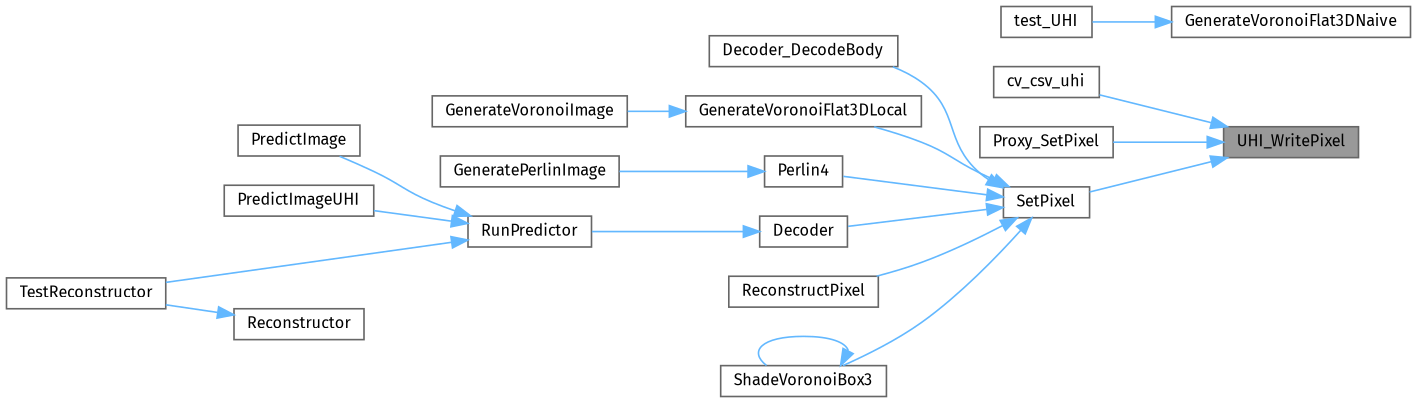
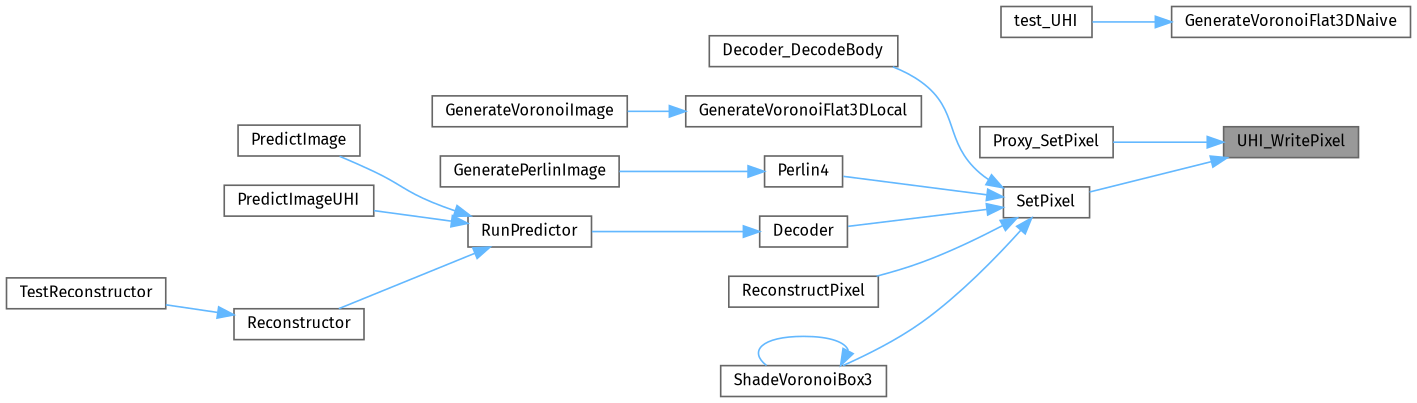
(1046, 82) -> none
(936, 149) -> none
(309, 262) -> (407, 281)
